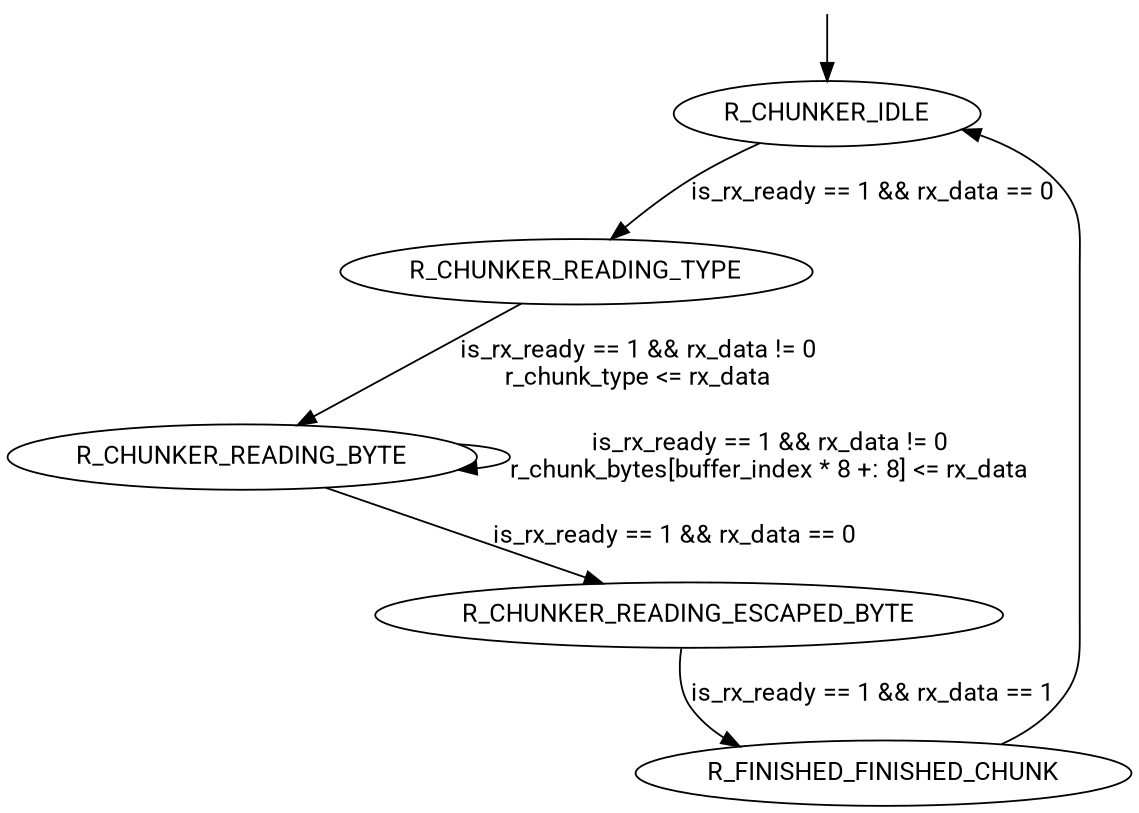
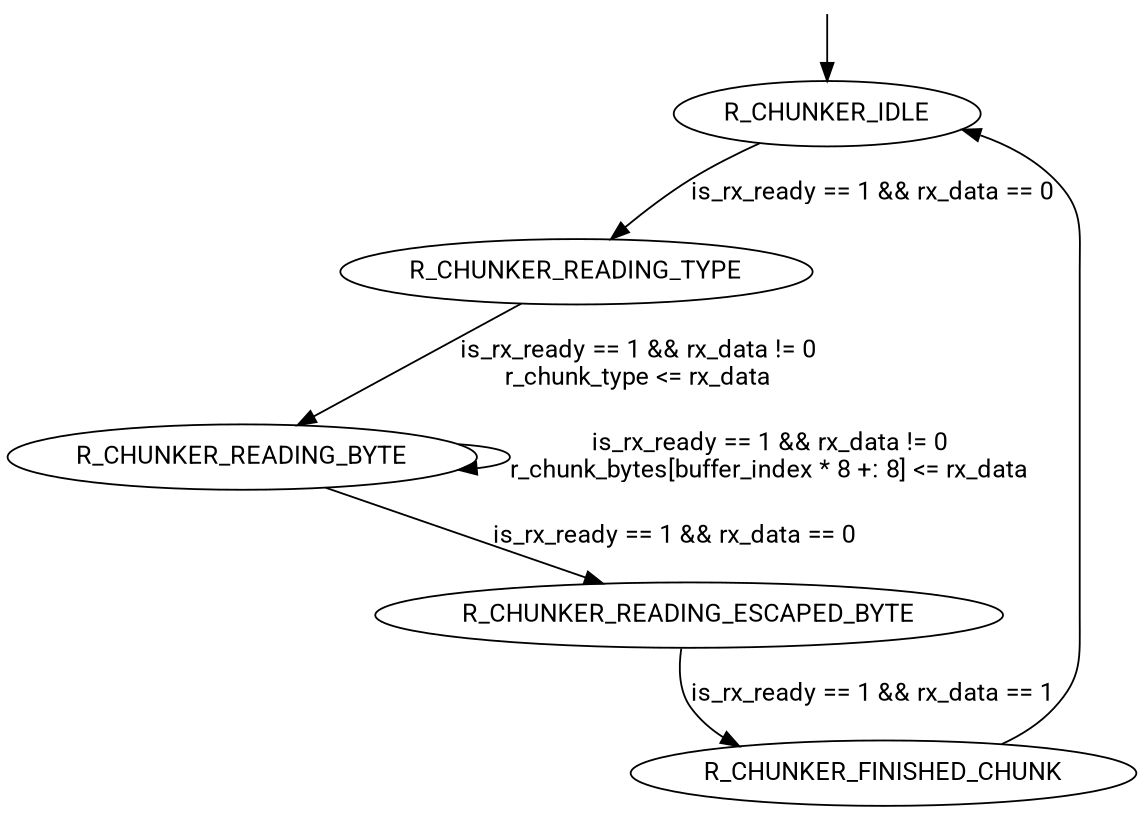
(884, 773) -> (884, 773)
